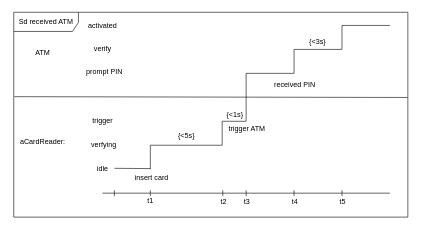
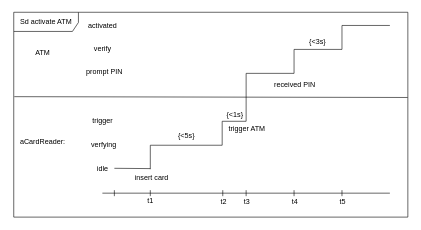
(46, 22) -> (46, 22)
